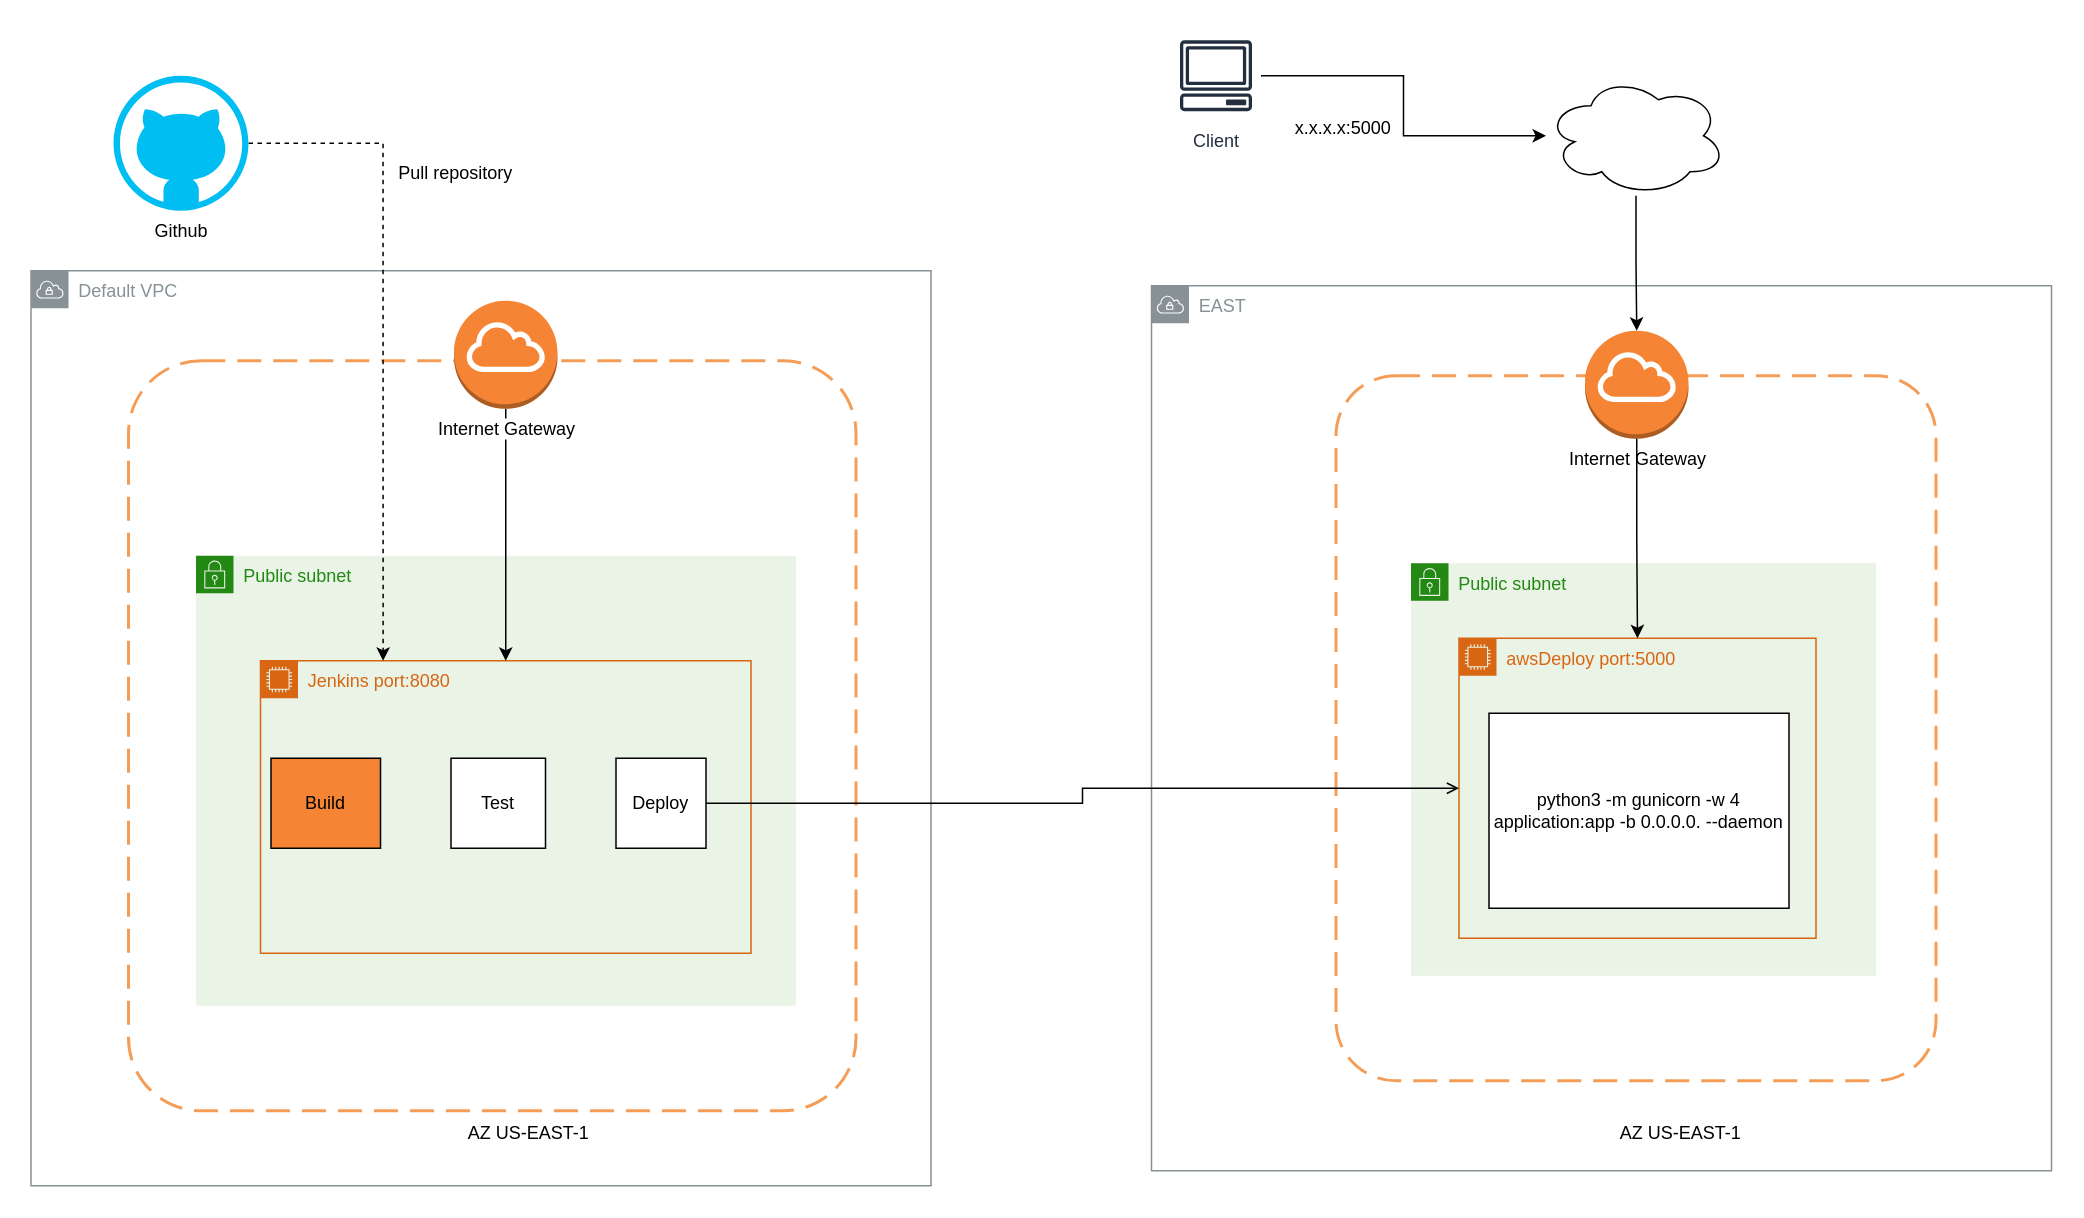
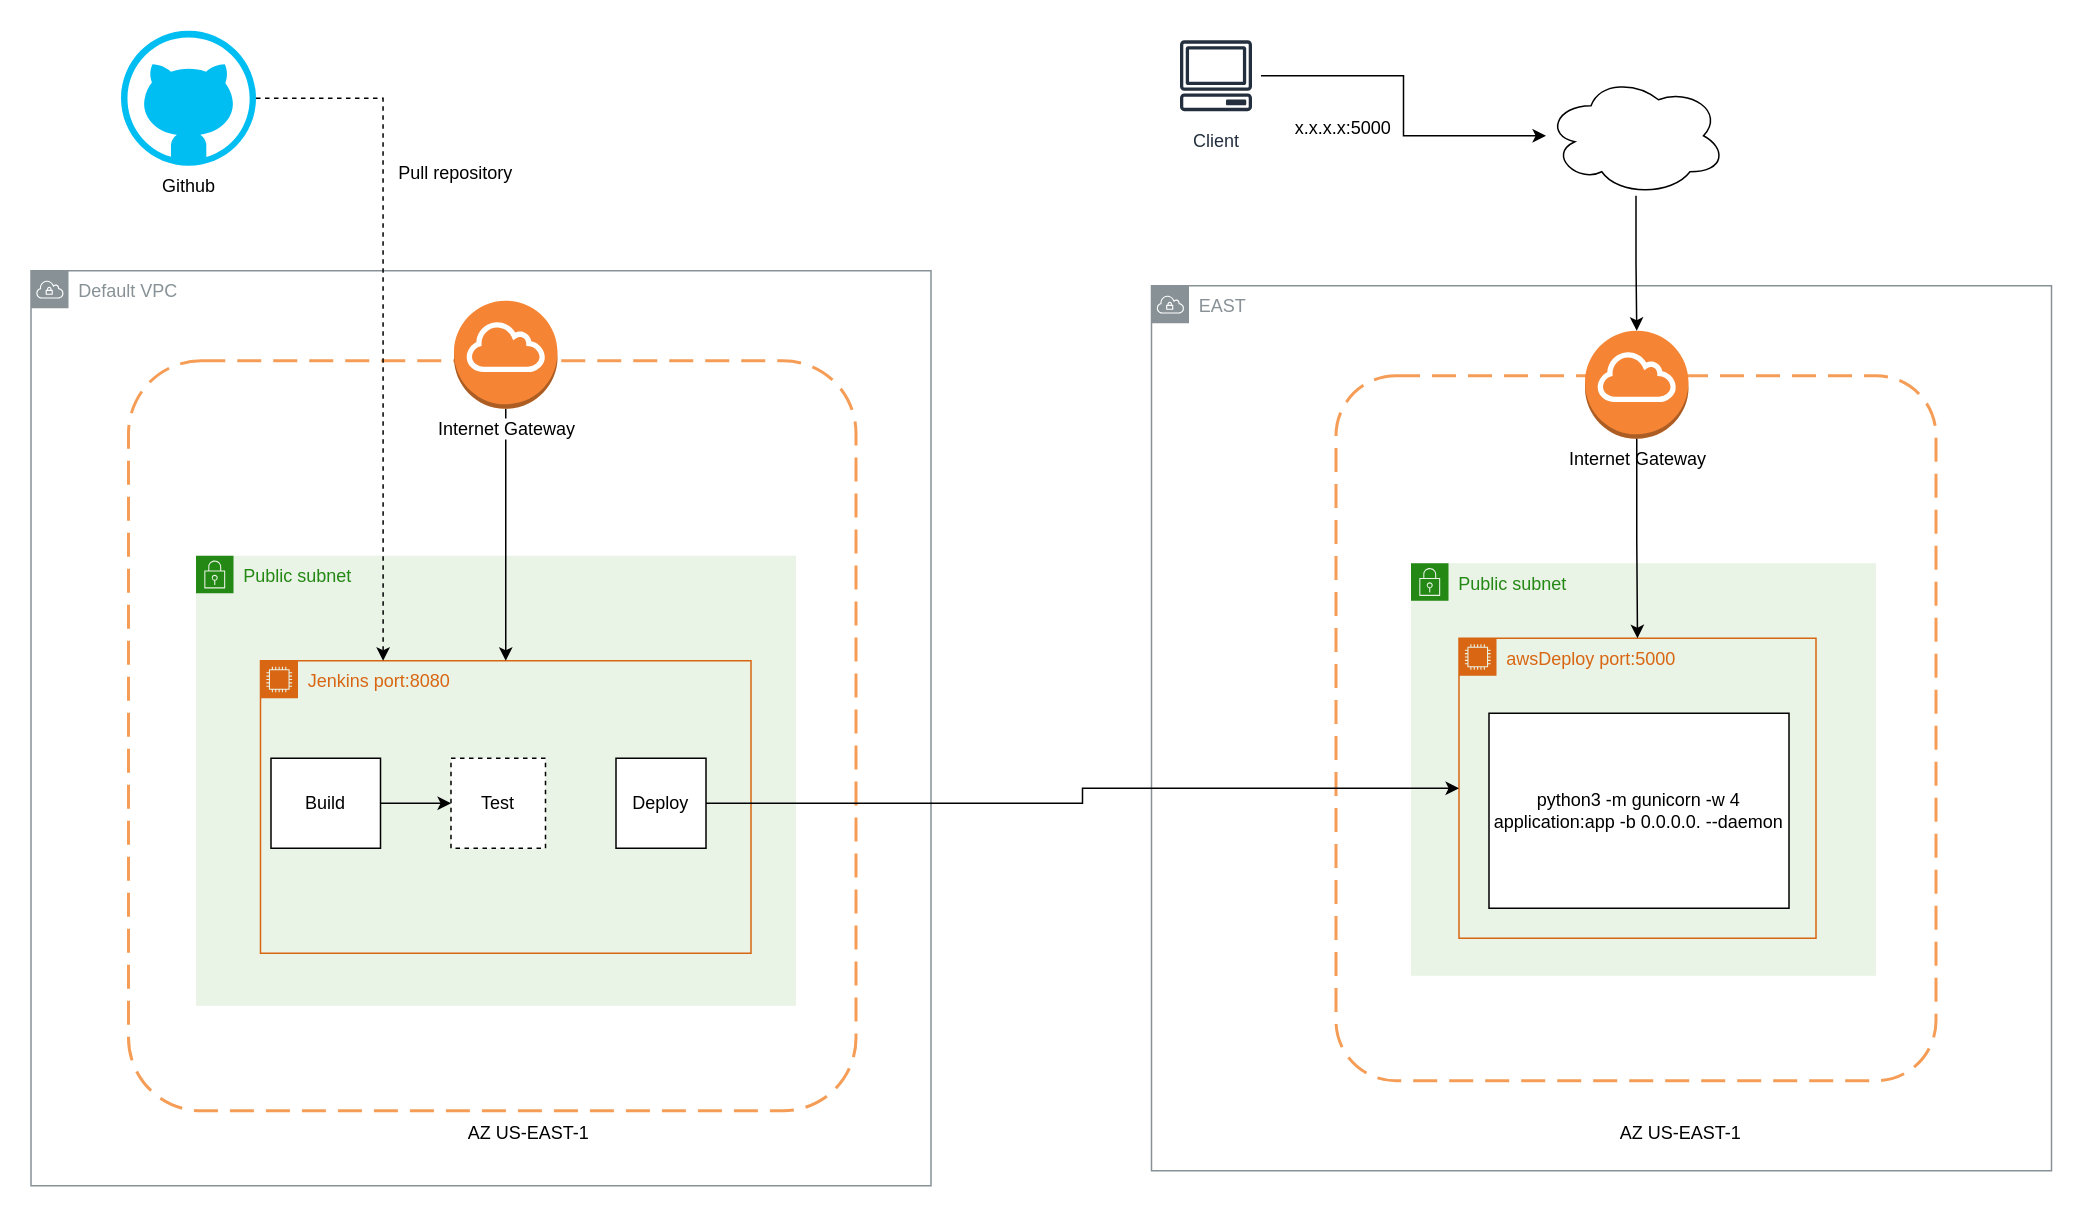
(181, 143) -> (188, 98)
(1450, 788) -> (1447, 788)
(326, 803) -> (326, 803)
none -> (411, 803)
(498, 803) -> (498, 803)
